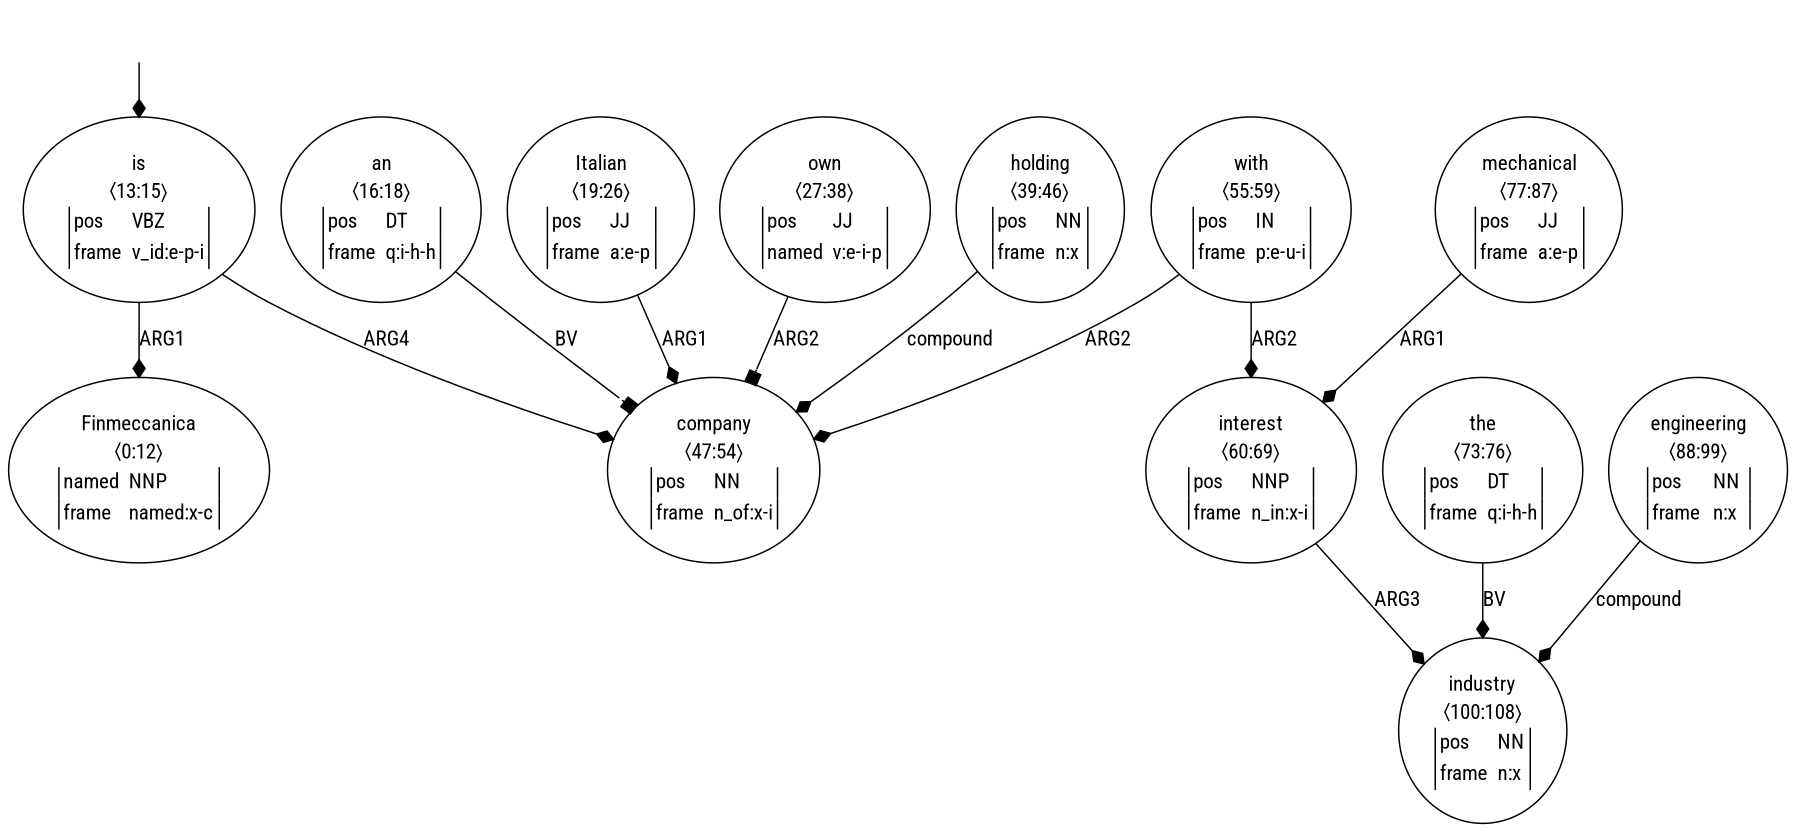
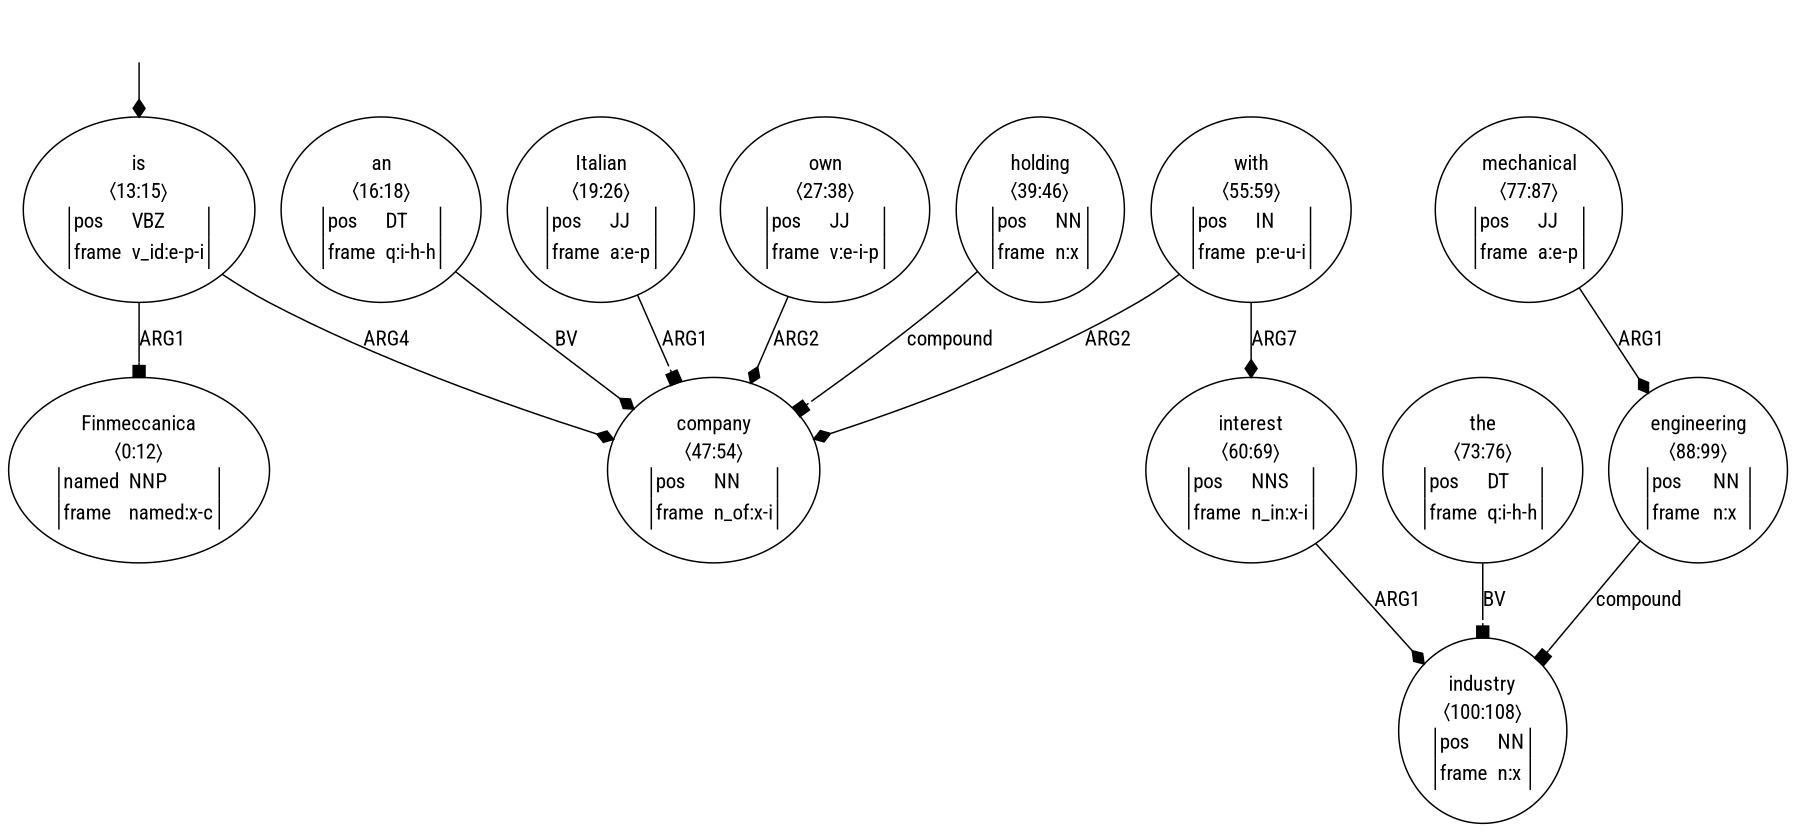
(795, 253) -> (796, 253)
(653, 331) -> (653, 331)
(1398, 332) -> (1609, 333)
(139, 333) -> (139, 333)
(772, 333) -> (772, 333)
(537, 335) -> (537, 335)
(896, 339) -> (896, 339)
(1274, 340) -> (1274, 340)
(1270, 482) -> (1270, 482)
(1483, 592) -> (1483, 592)
(1595, 595) -> (1595, 595)
(1397, 600) -> (1397, 600)
